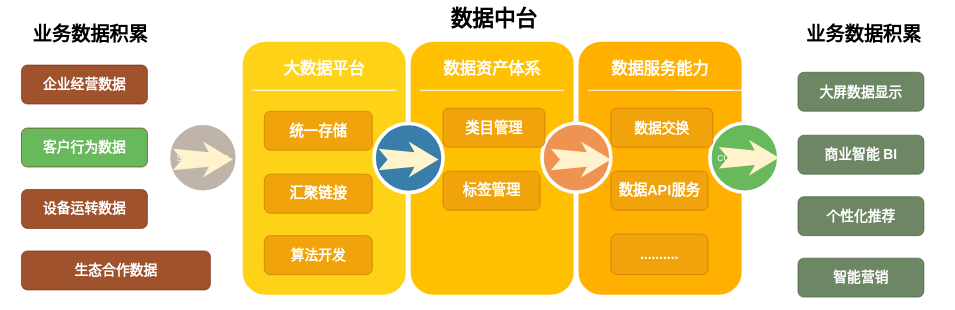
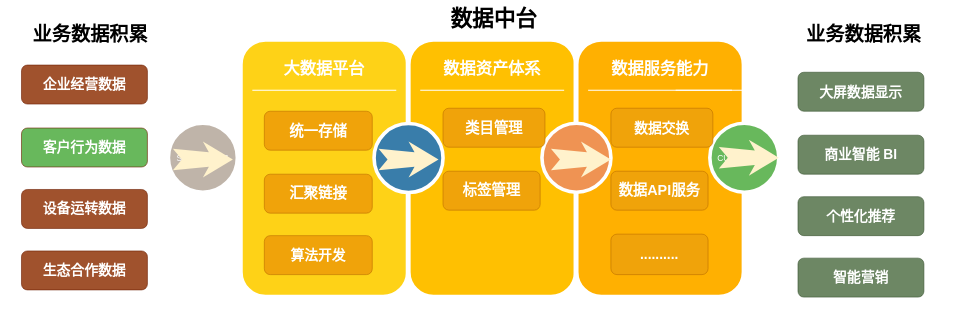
(116, 271) -> (84, 271)
